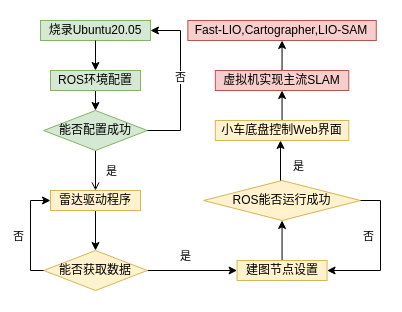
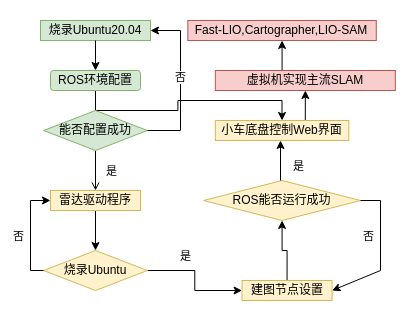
(96, 31) -> (96, 31)
(96, 81) -> (96, 81)
(282, 81) -> (305, 81)
(96, 102) -> (178, 102)
(96, 271) -> (96, 271)
(282, 271) -> (287, 291)
